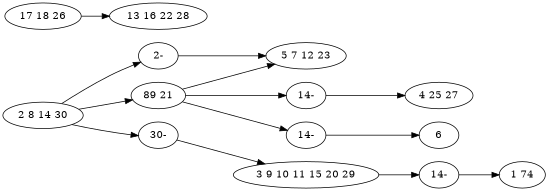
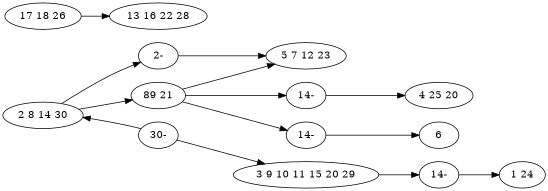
(439, 96) -> (439, 96)
(101, 130) -> (116, 123)
(522, 175) -> (522, 175)
